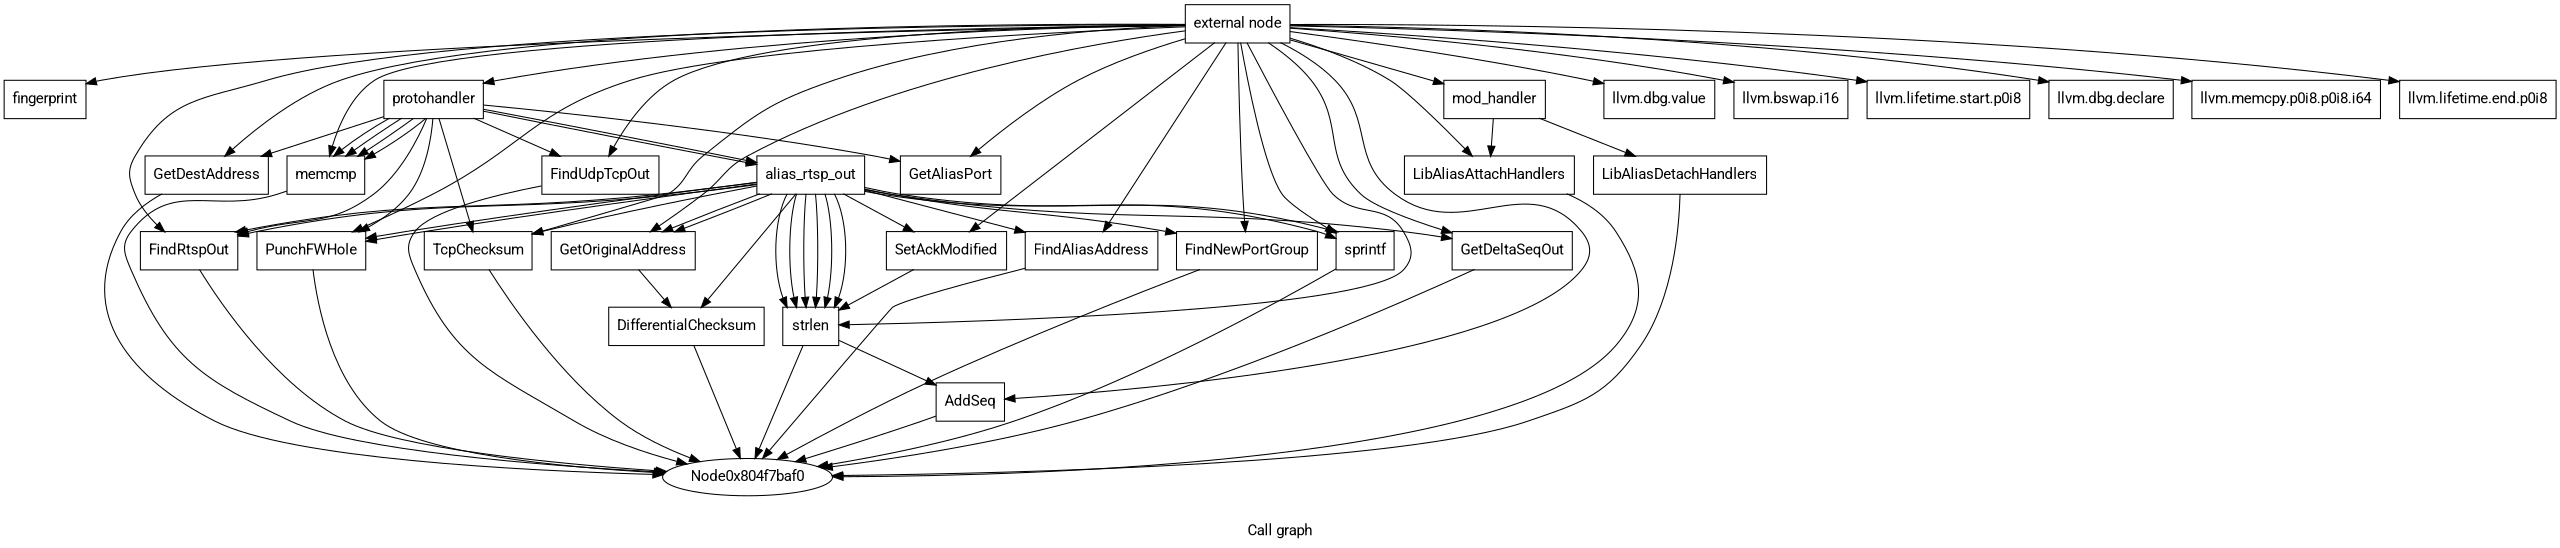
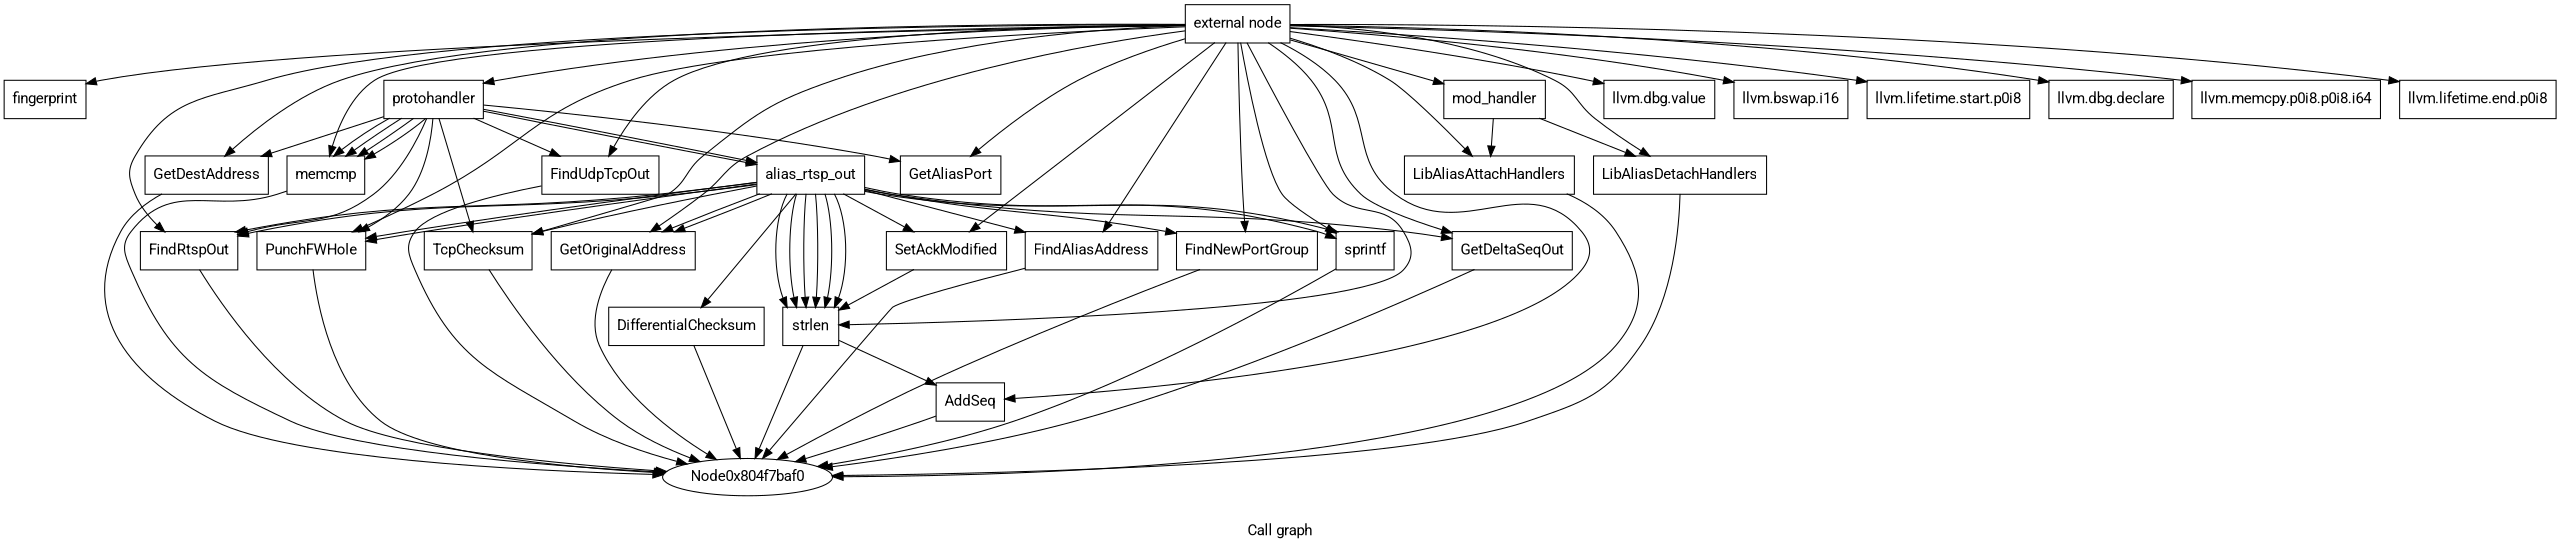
none -> (1480, 52)
(651, 285) -> (619, 378)
